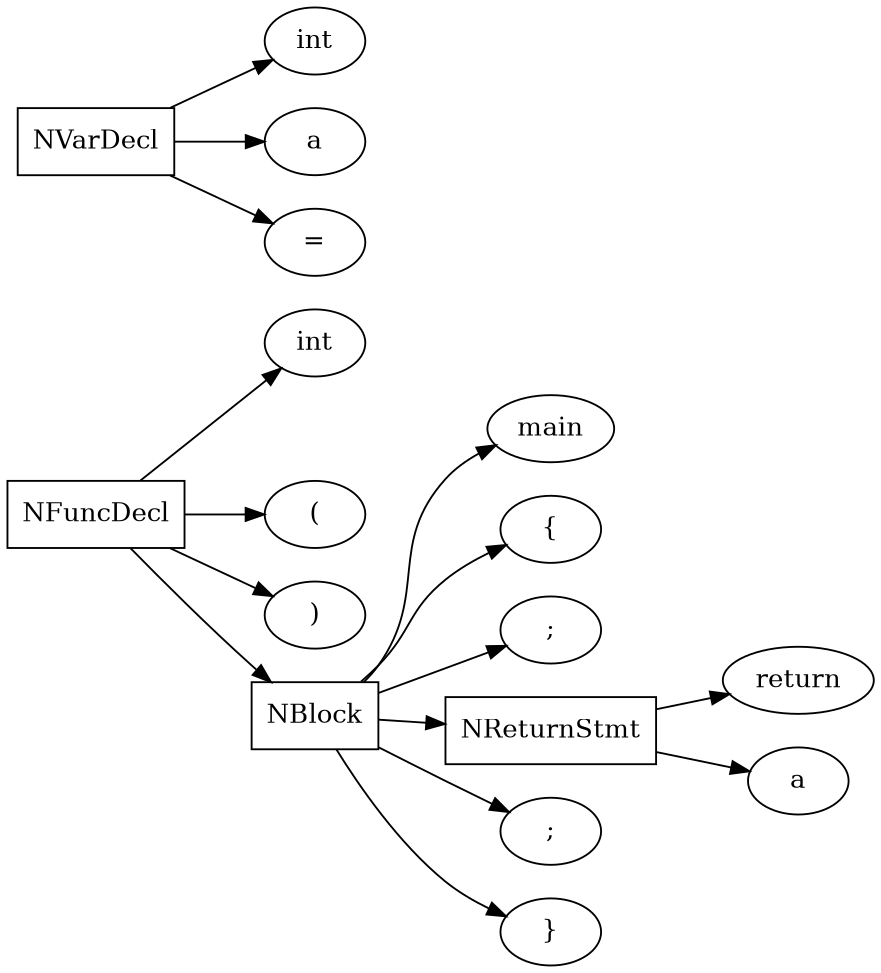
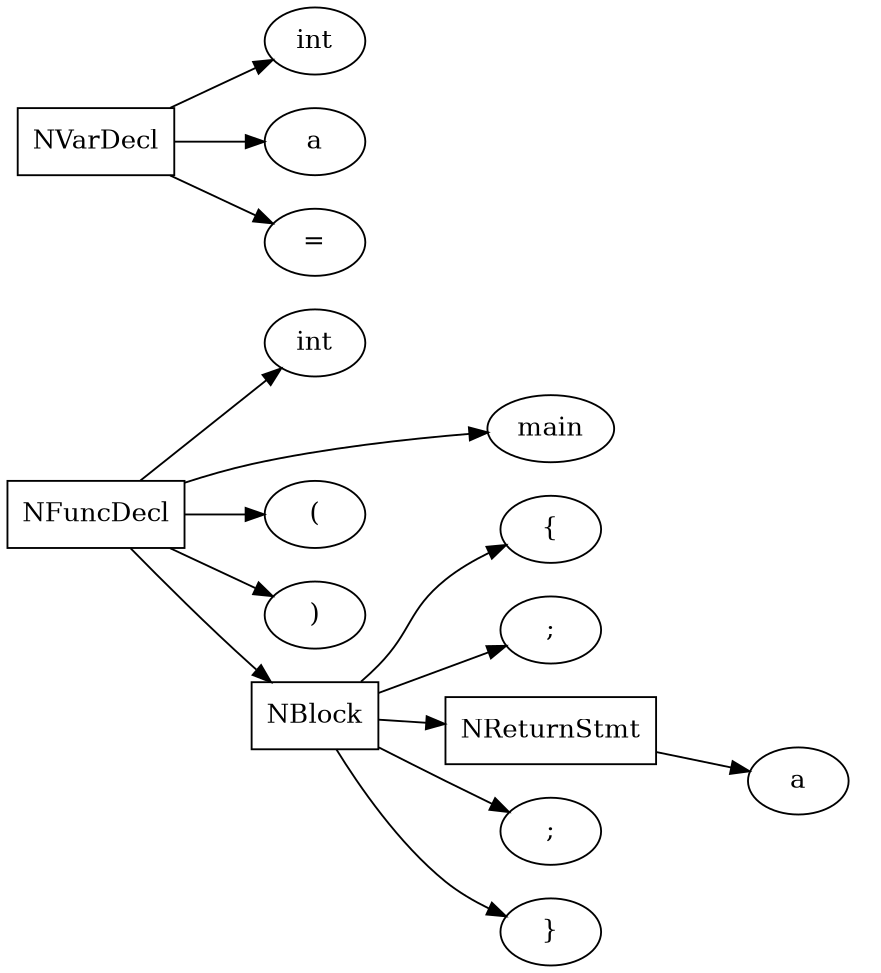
(410, 561) -> (326, 450)
(798, 680) -> none
